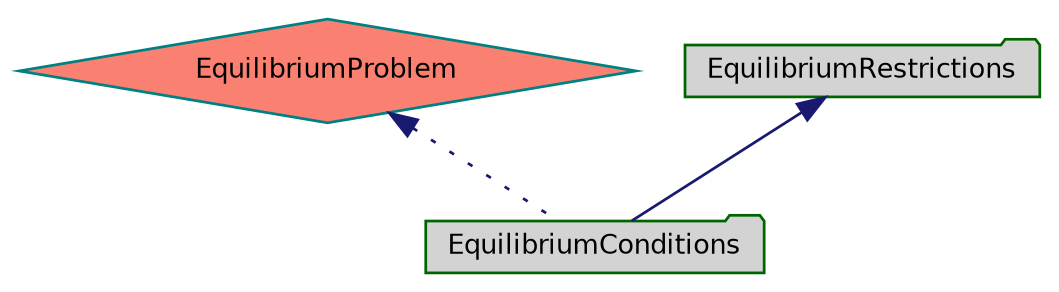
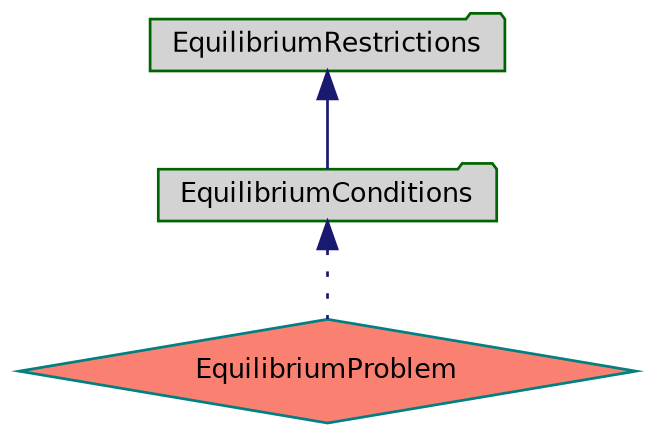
(485, 174) -> (328, 284)
